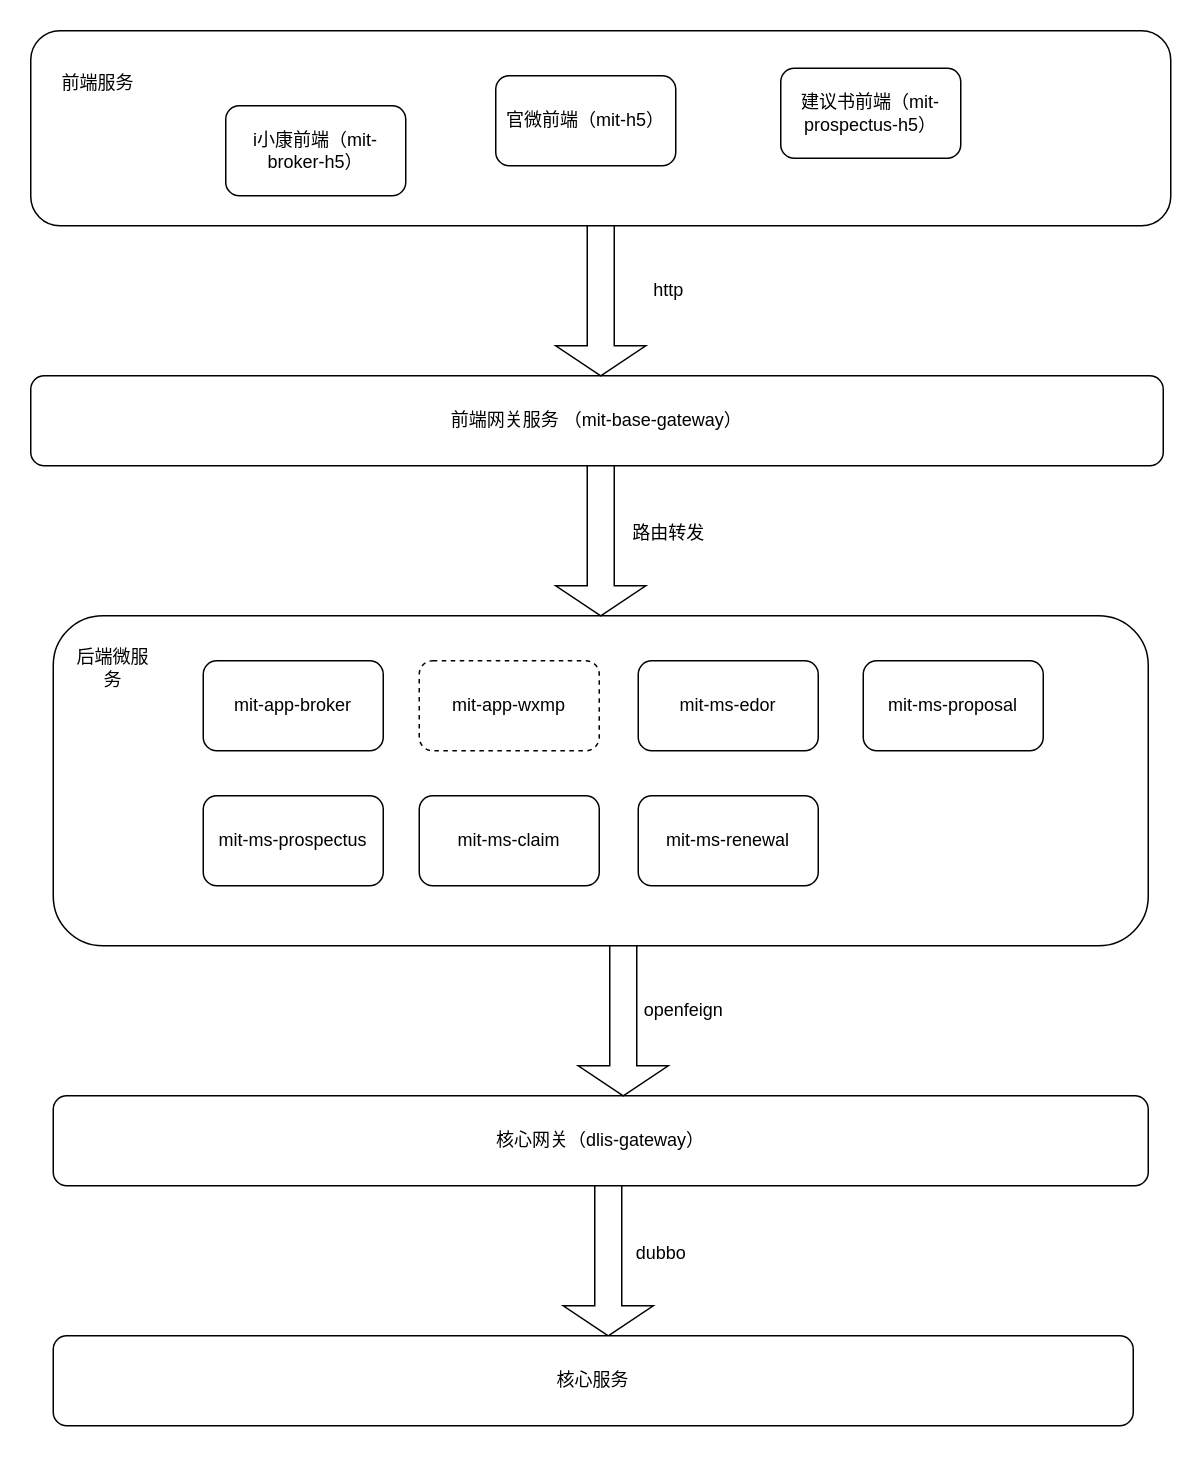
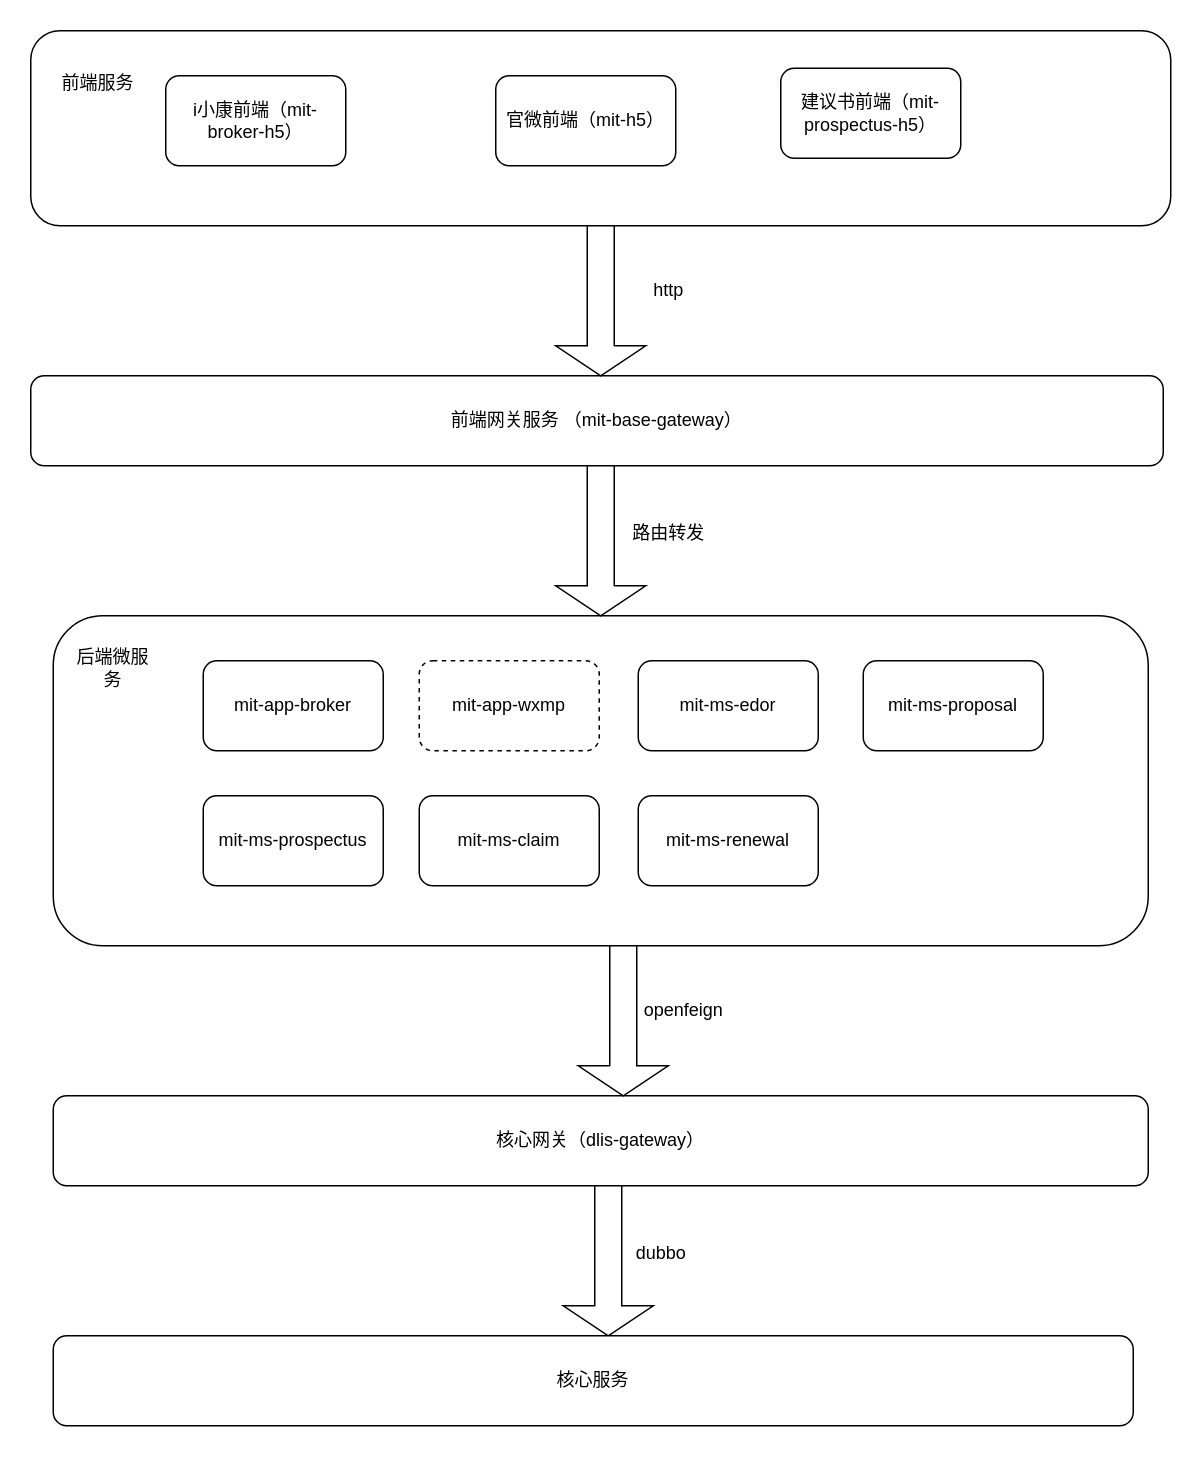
(316, 151) -> (256, 121)
